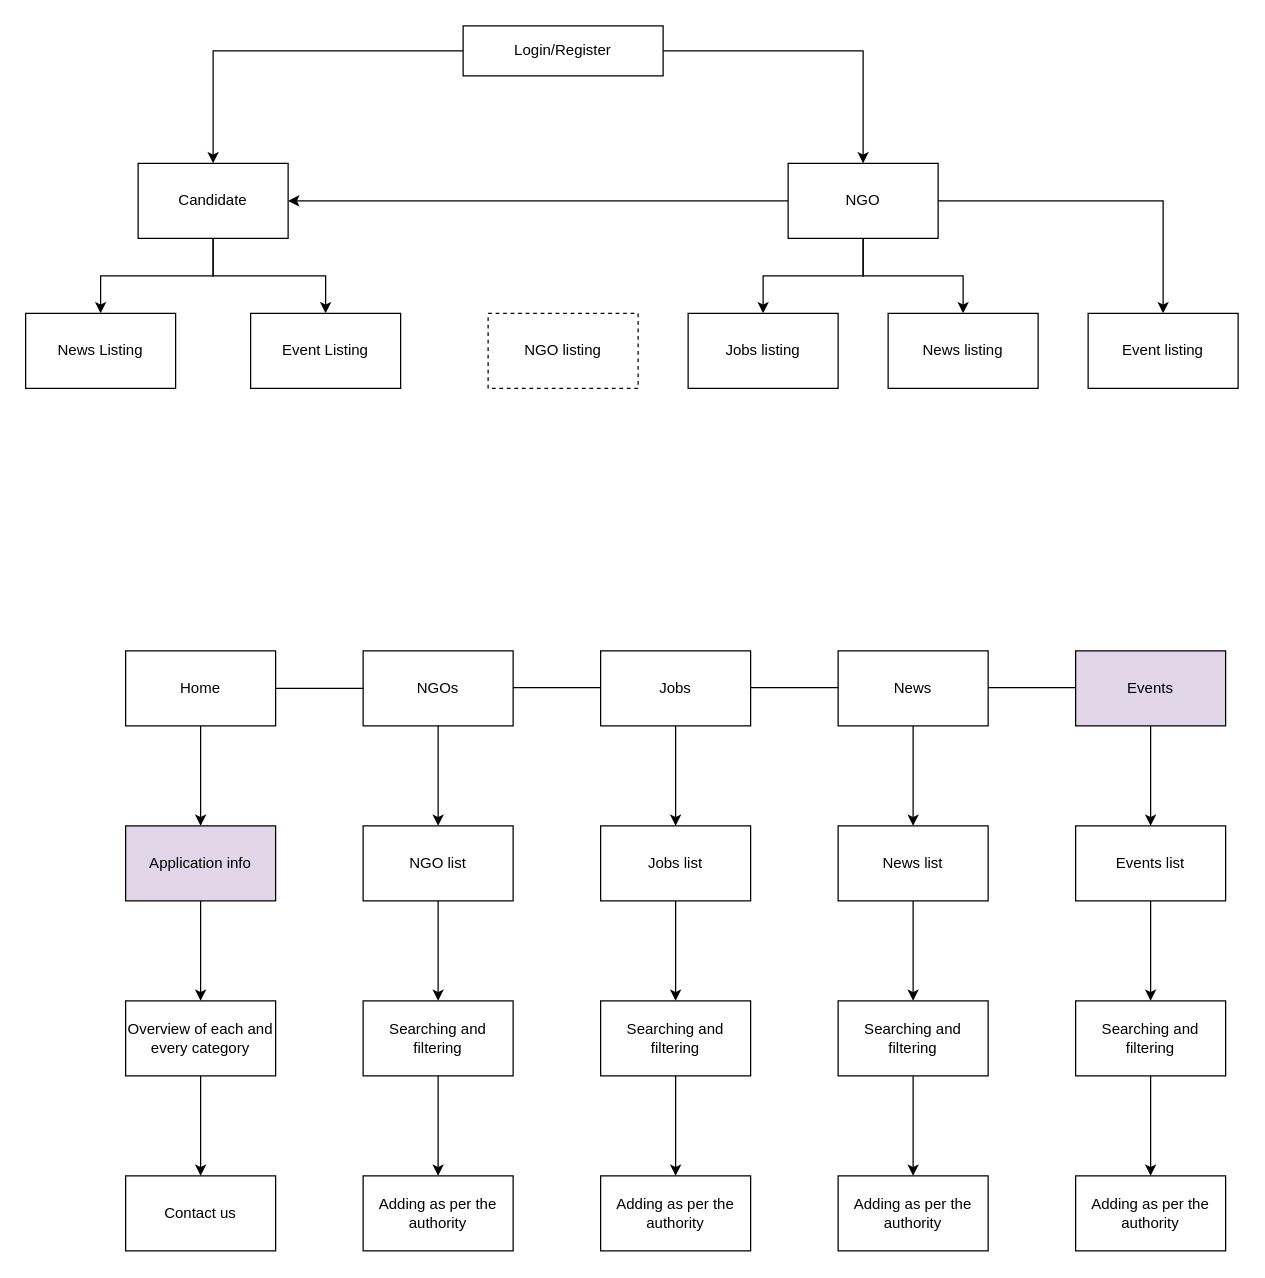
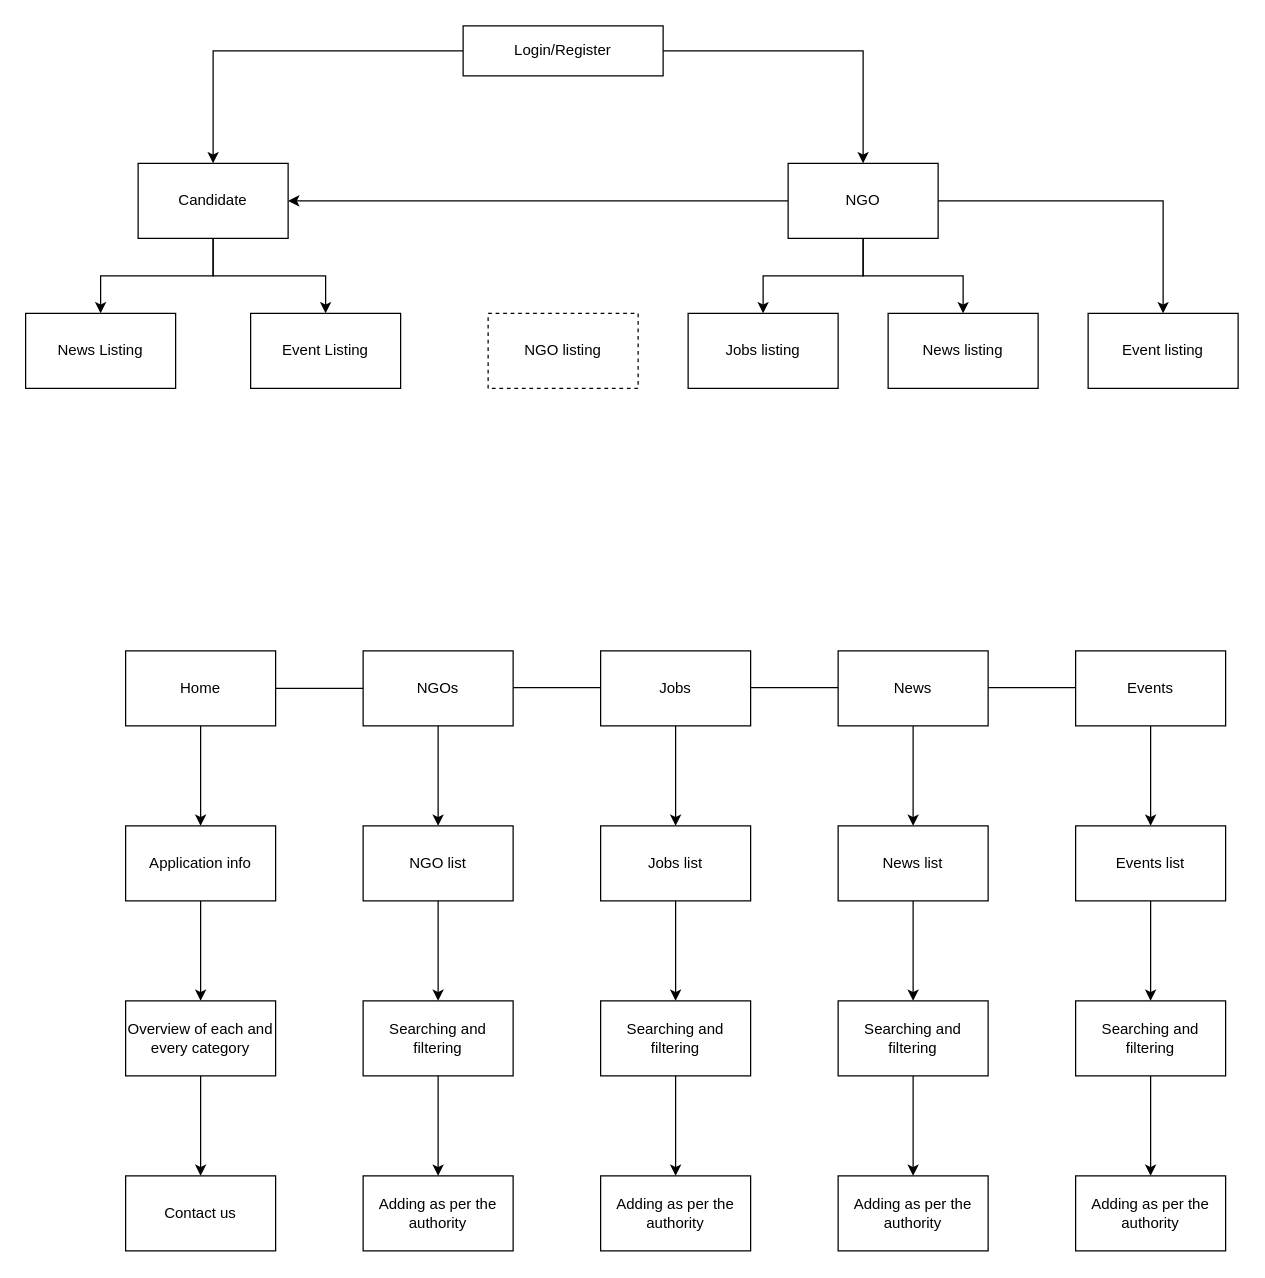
(1151, 688) -> (1151, 688)
(201, 863) -> (201, 863)
